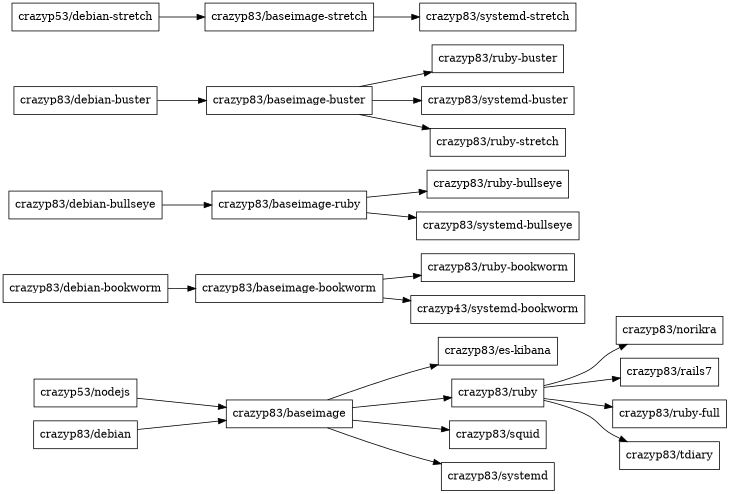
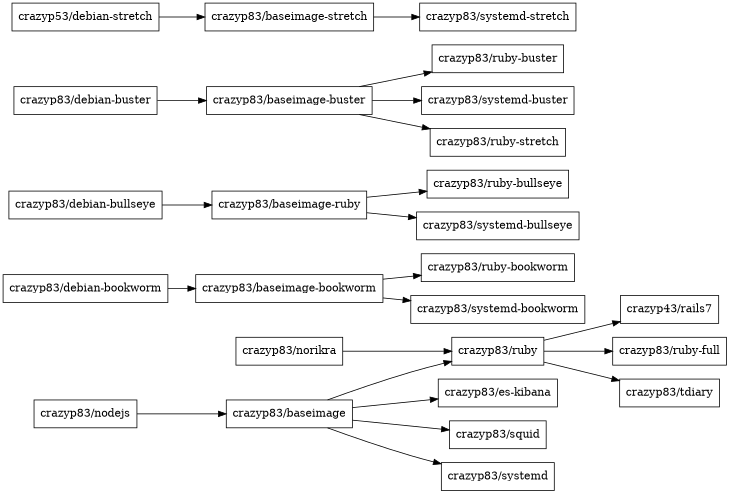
(498, 309) -> (498, 309)
(585, 372) -> (393, 351)
(670, 372) -> (670, 309)
(85, 393) -> (85, 414)
(85, 435) -> none
